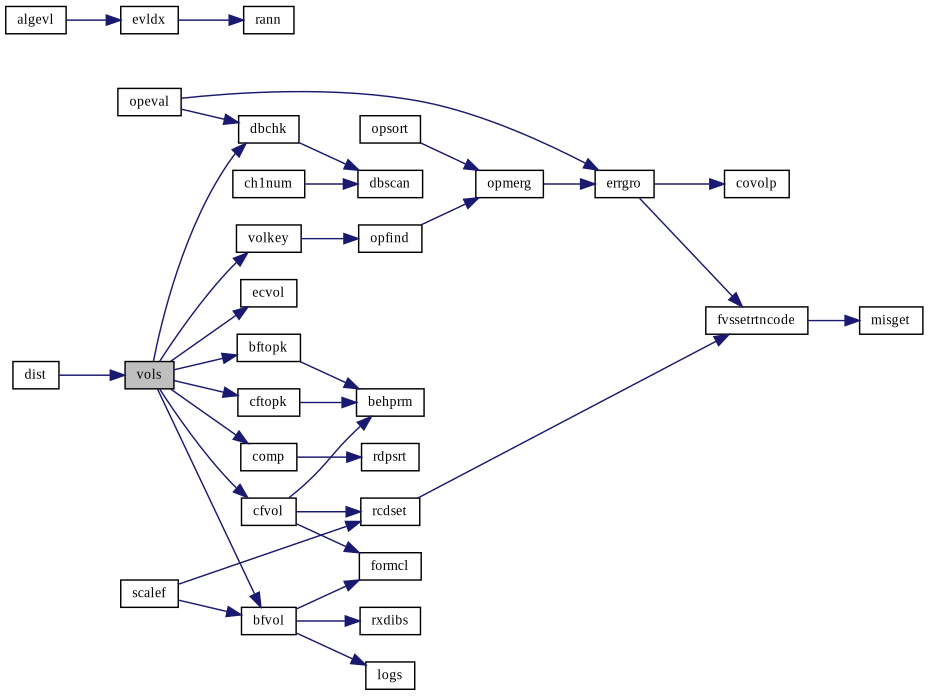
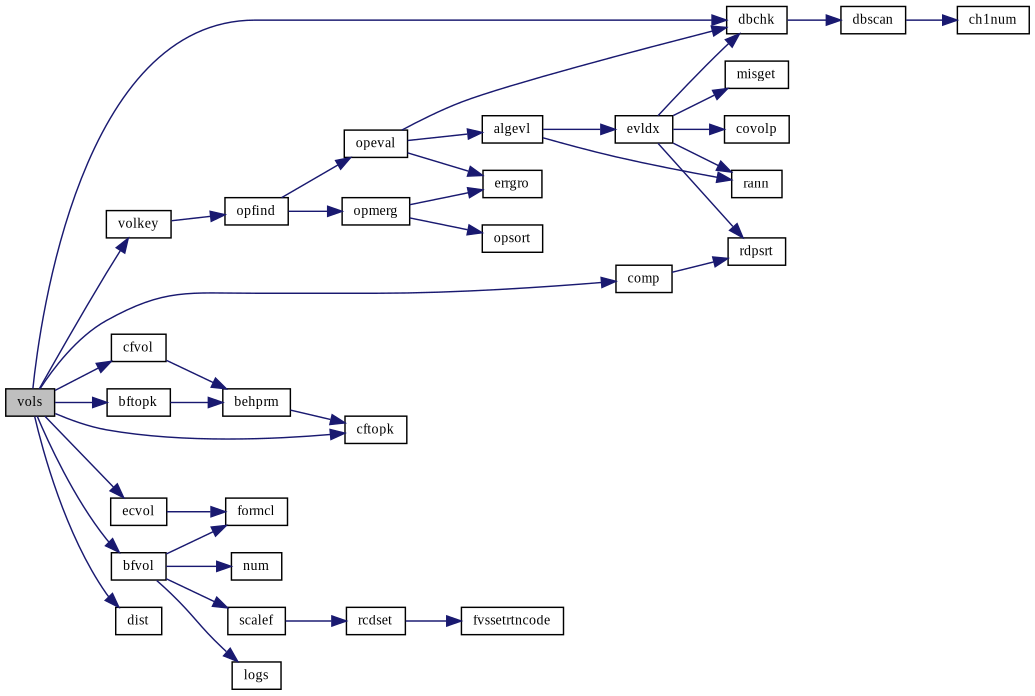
none -> (693, 79)
none -> (438, 137)
(443, 153) -> (439, 224)
none -> (629, 160)
none -> (310, 181)
(324, 184) -> (924, 20)
(682, 184) -> (691, 129)
none -> (695, 185)
(686, 247) -> none
(827, 321) -> (694, 105)
(85, 375) -> (64, 510)
(321, 402) -> (311, 415)
(321, 512) -> none
(332, 540) -> (189, 512)
(203, 606) -> (190, 590)
(390, 621) -> (257, 566)
